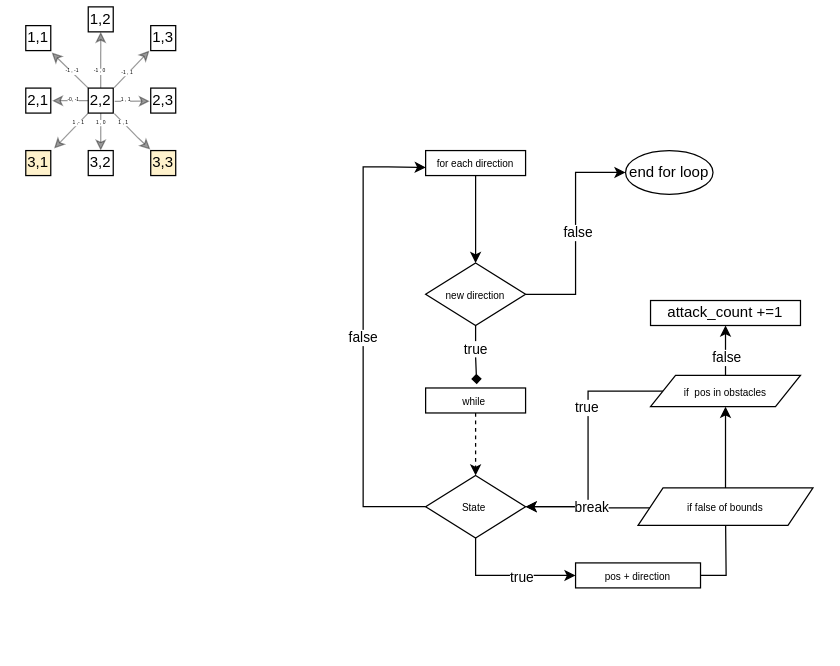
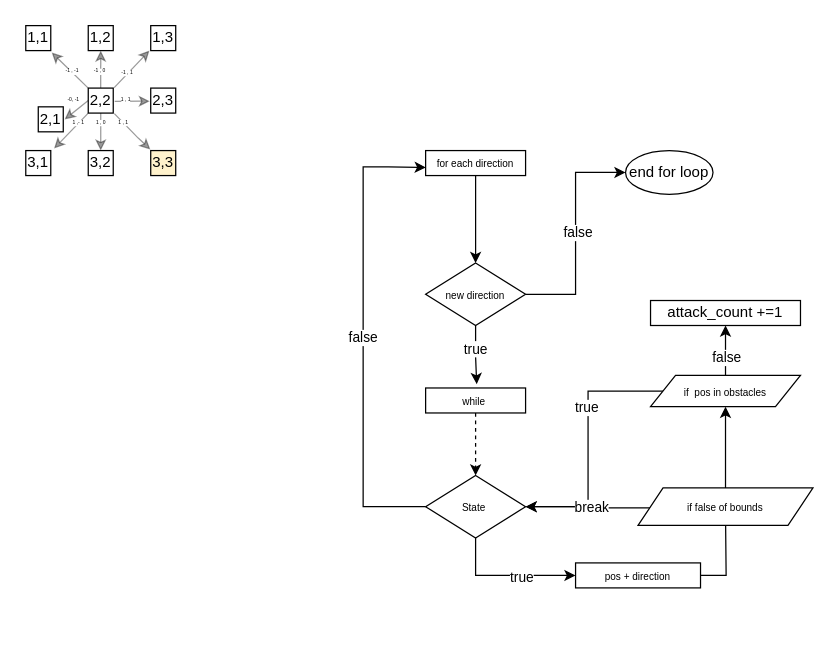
(101, 19) -> (101, 38)
(38, 101) -> (51, 119)
(38, 163) -> (38, 163)
(476, 373) -> (476, 374)
